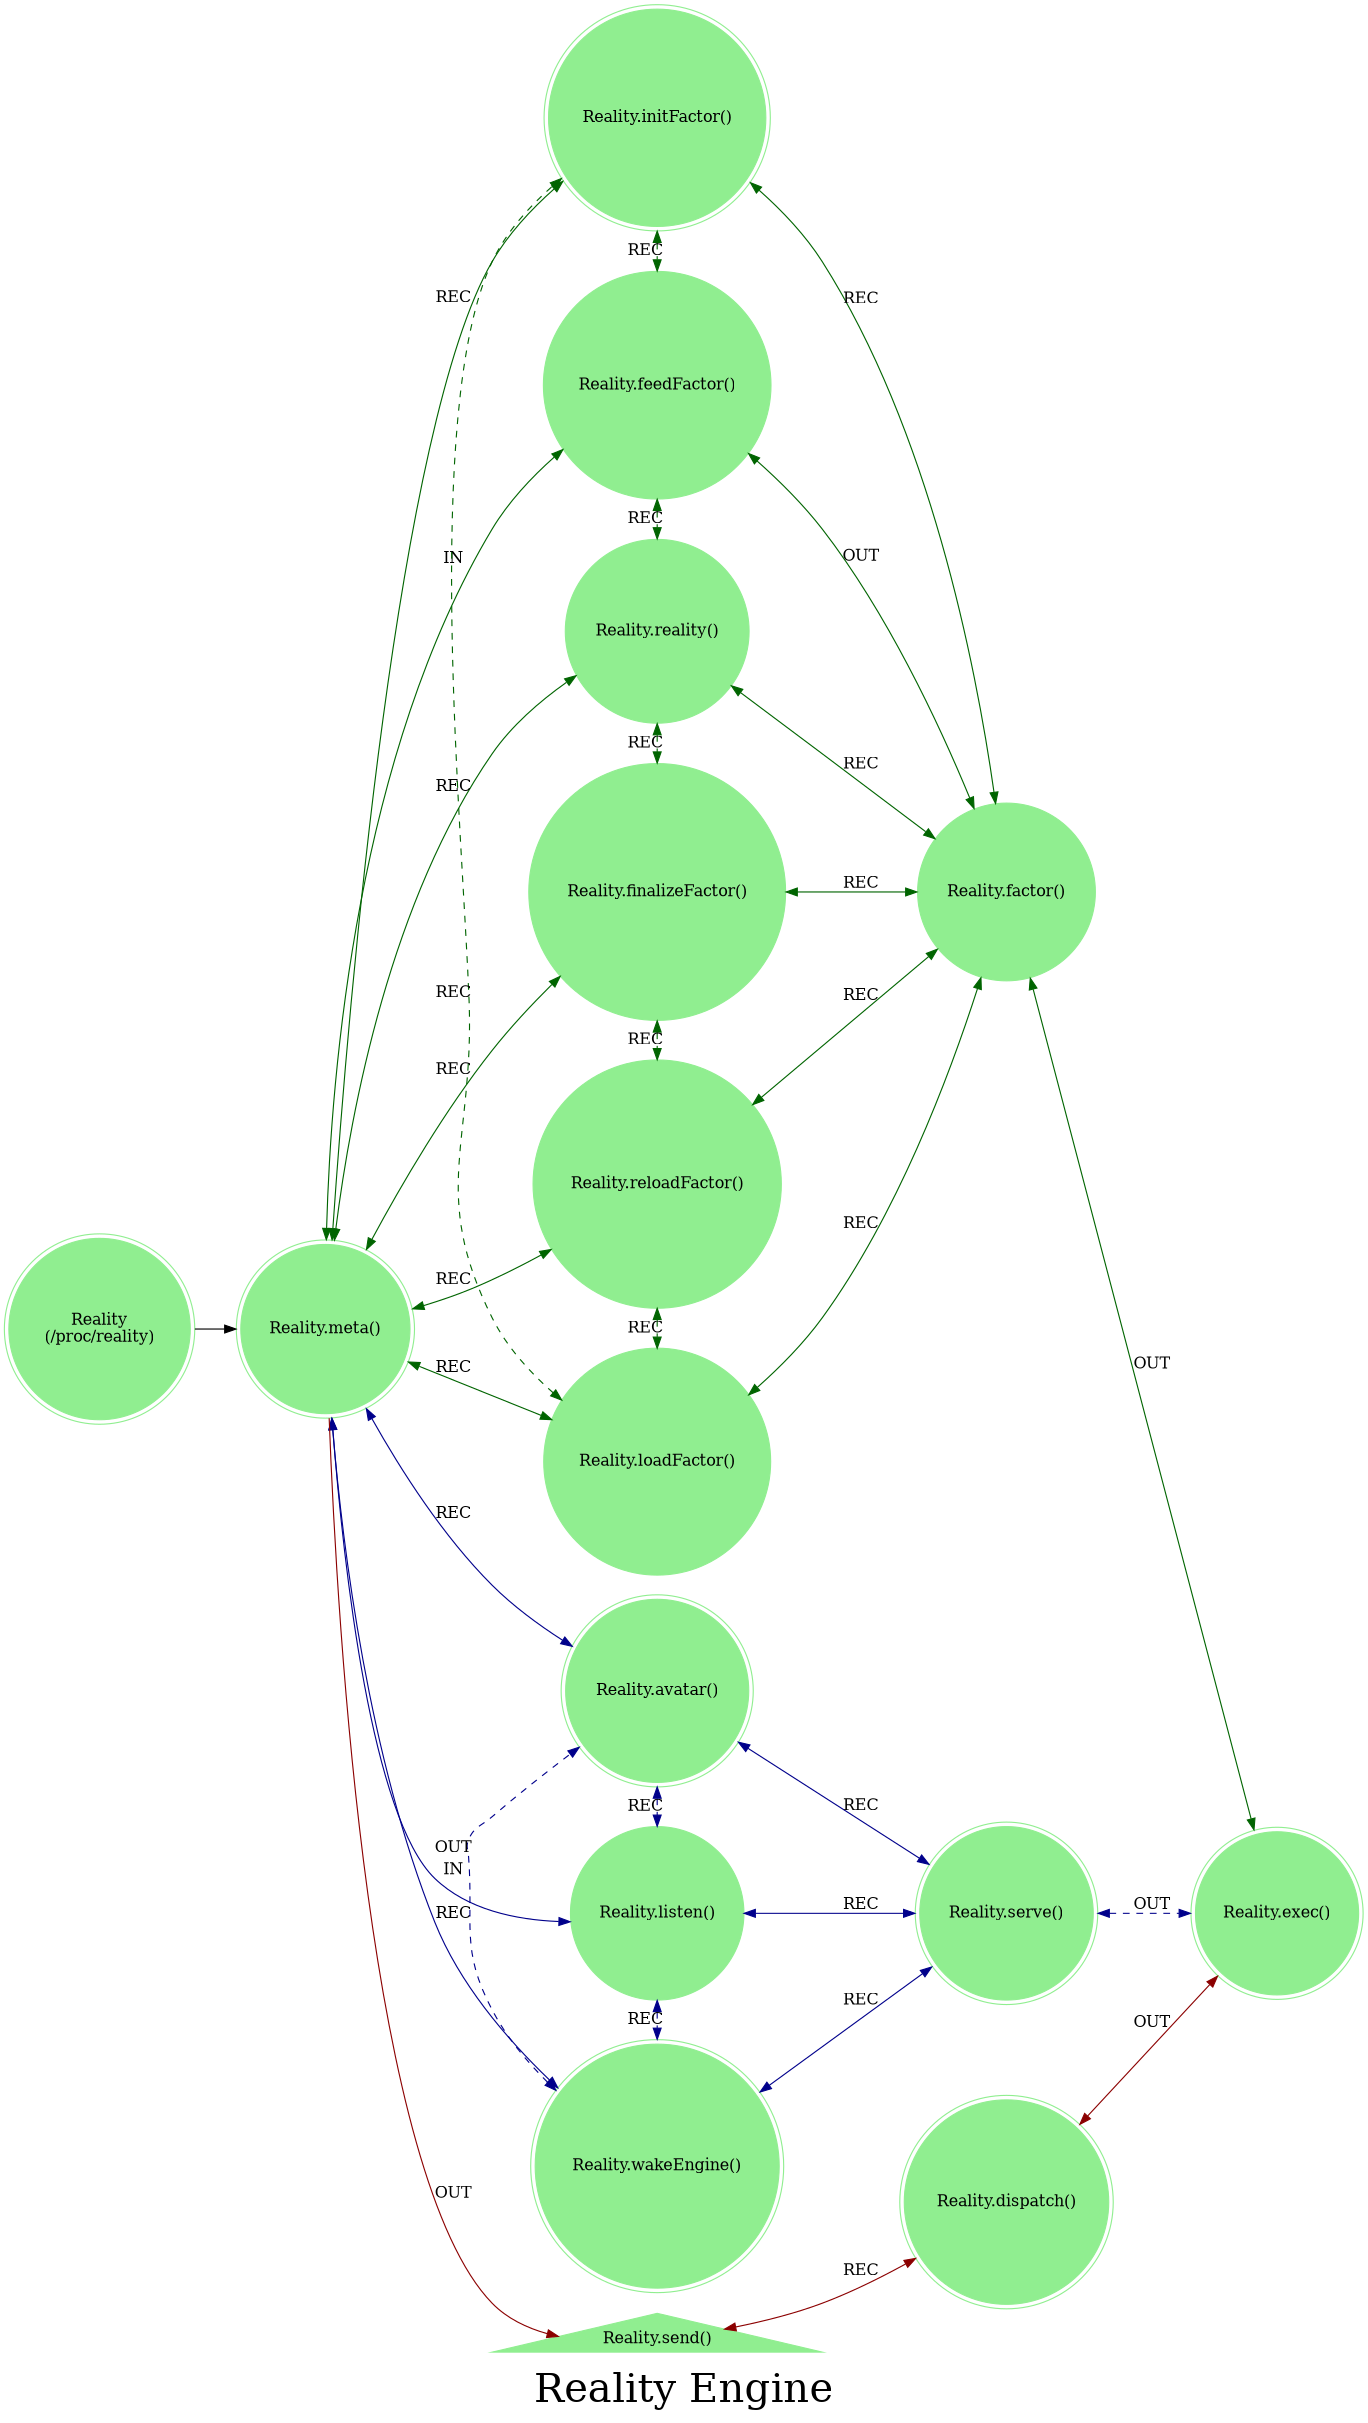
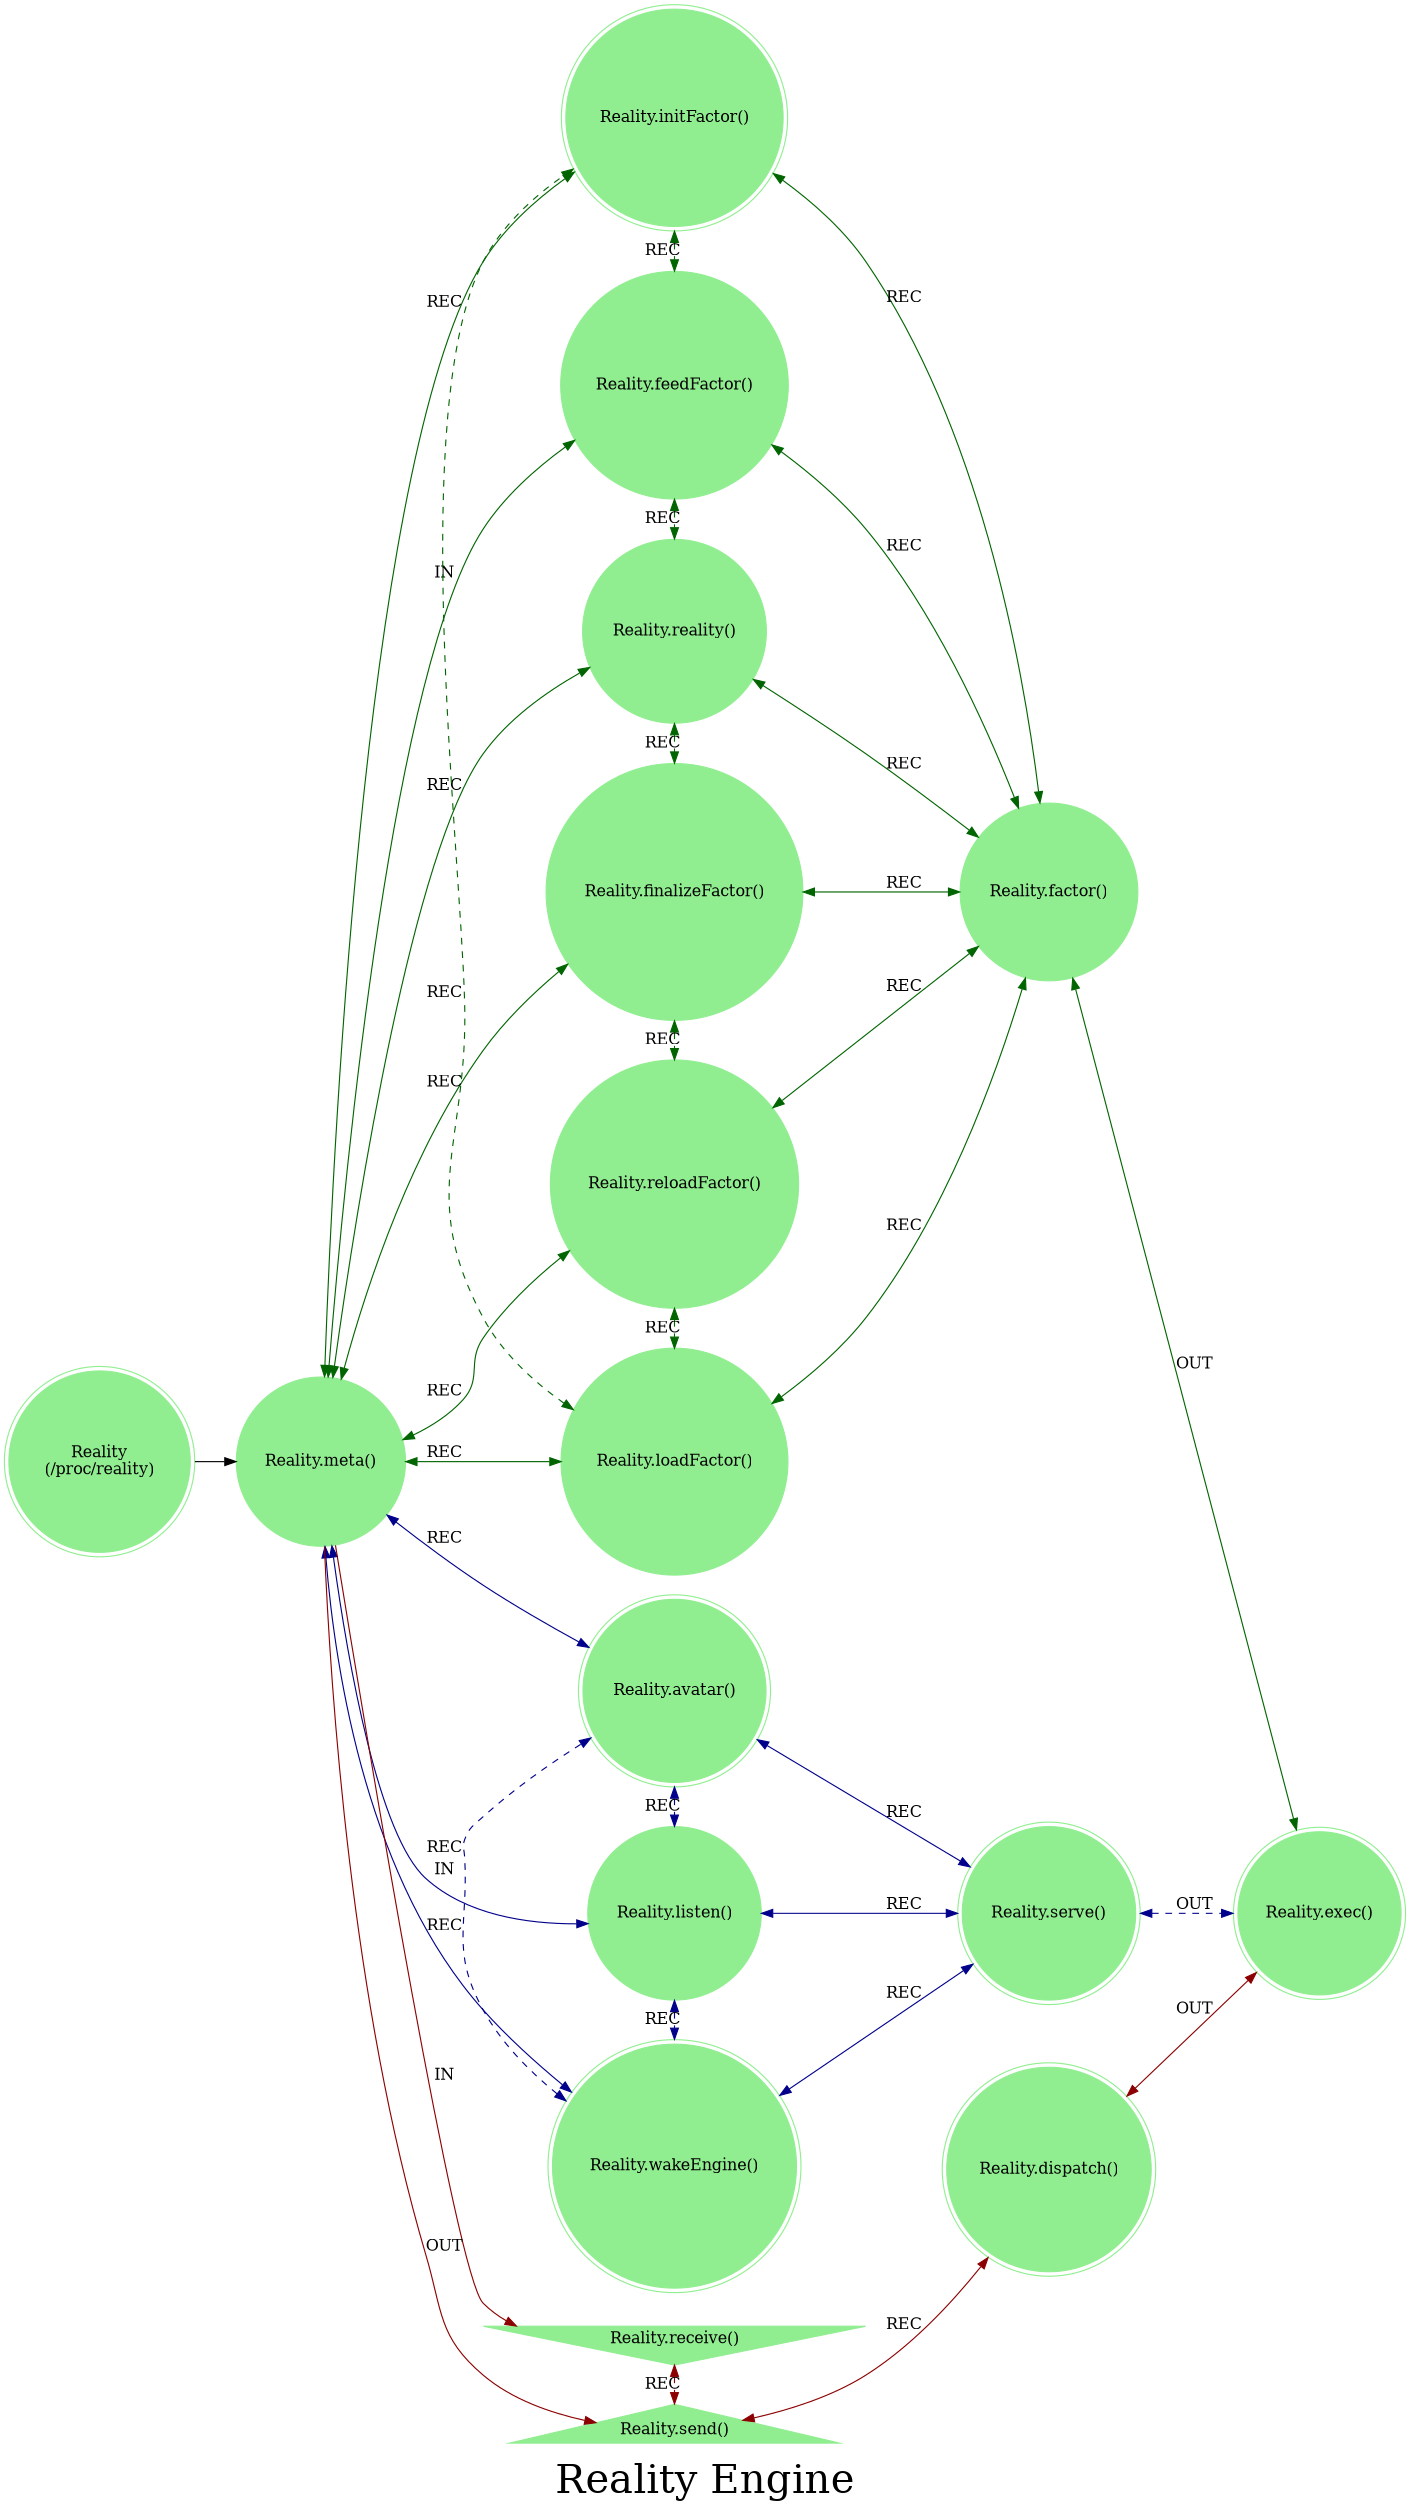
(861, 557) -> (904, 546)
(325, 1329) -> (321, 1462)
(453, 1848) -> (444, 1848)
none -> (674, 2339)
